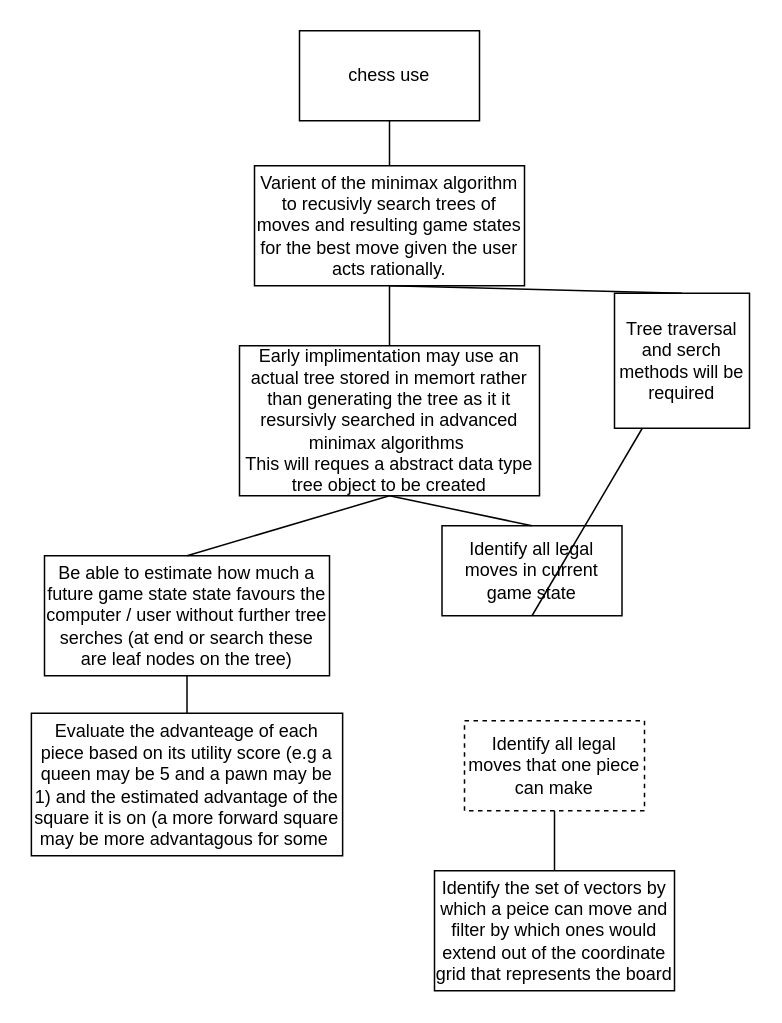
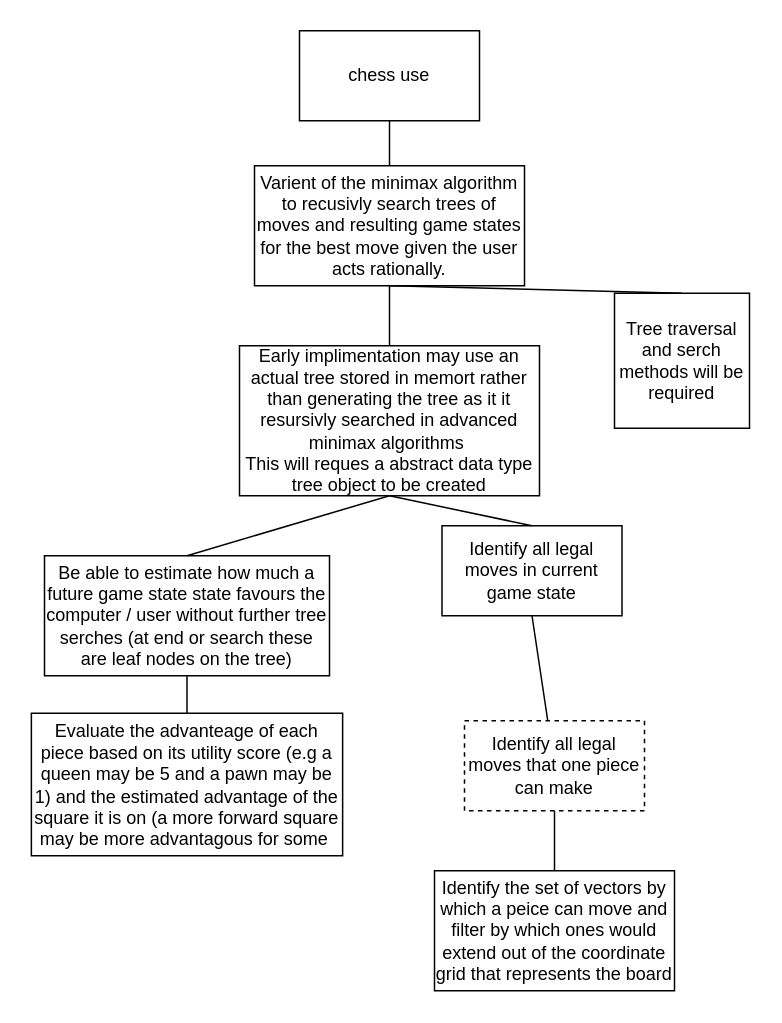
(587, 522) -> (540, 668)
